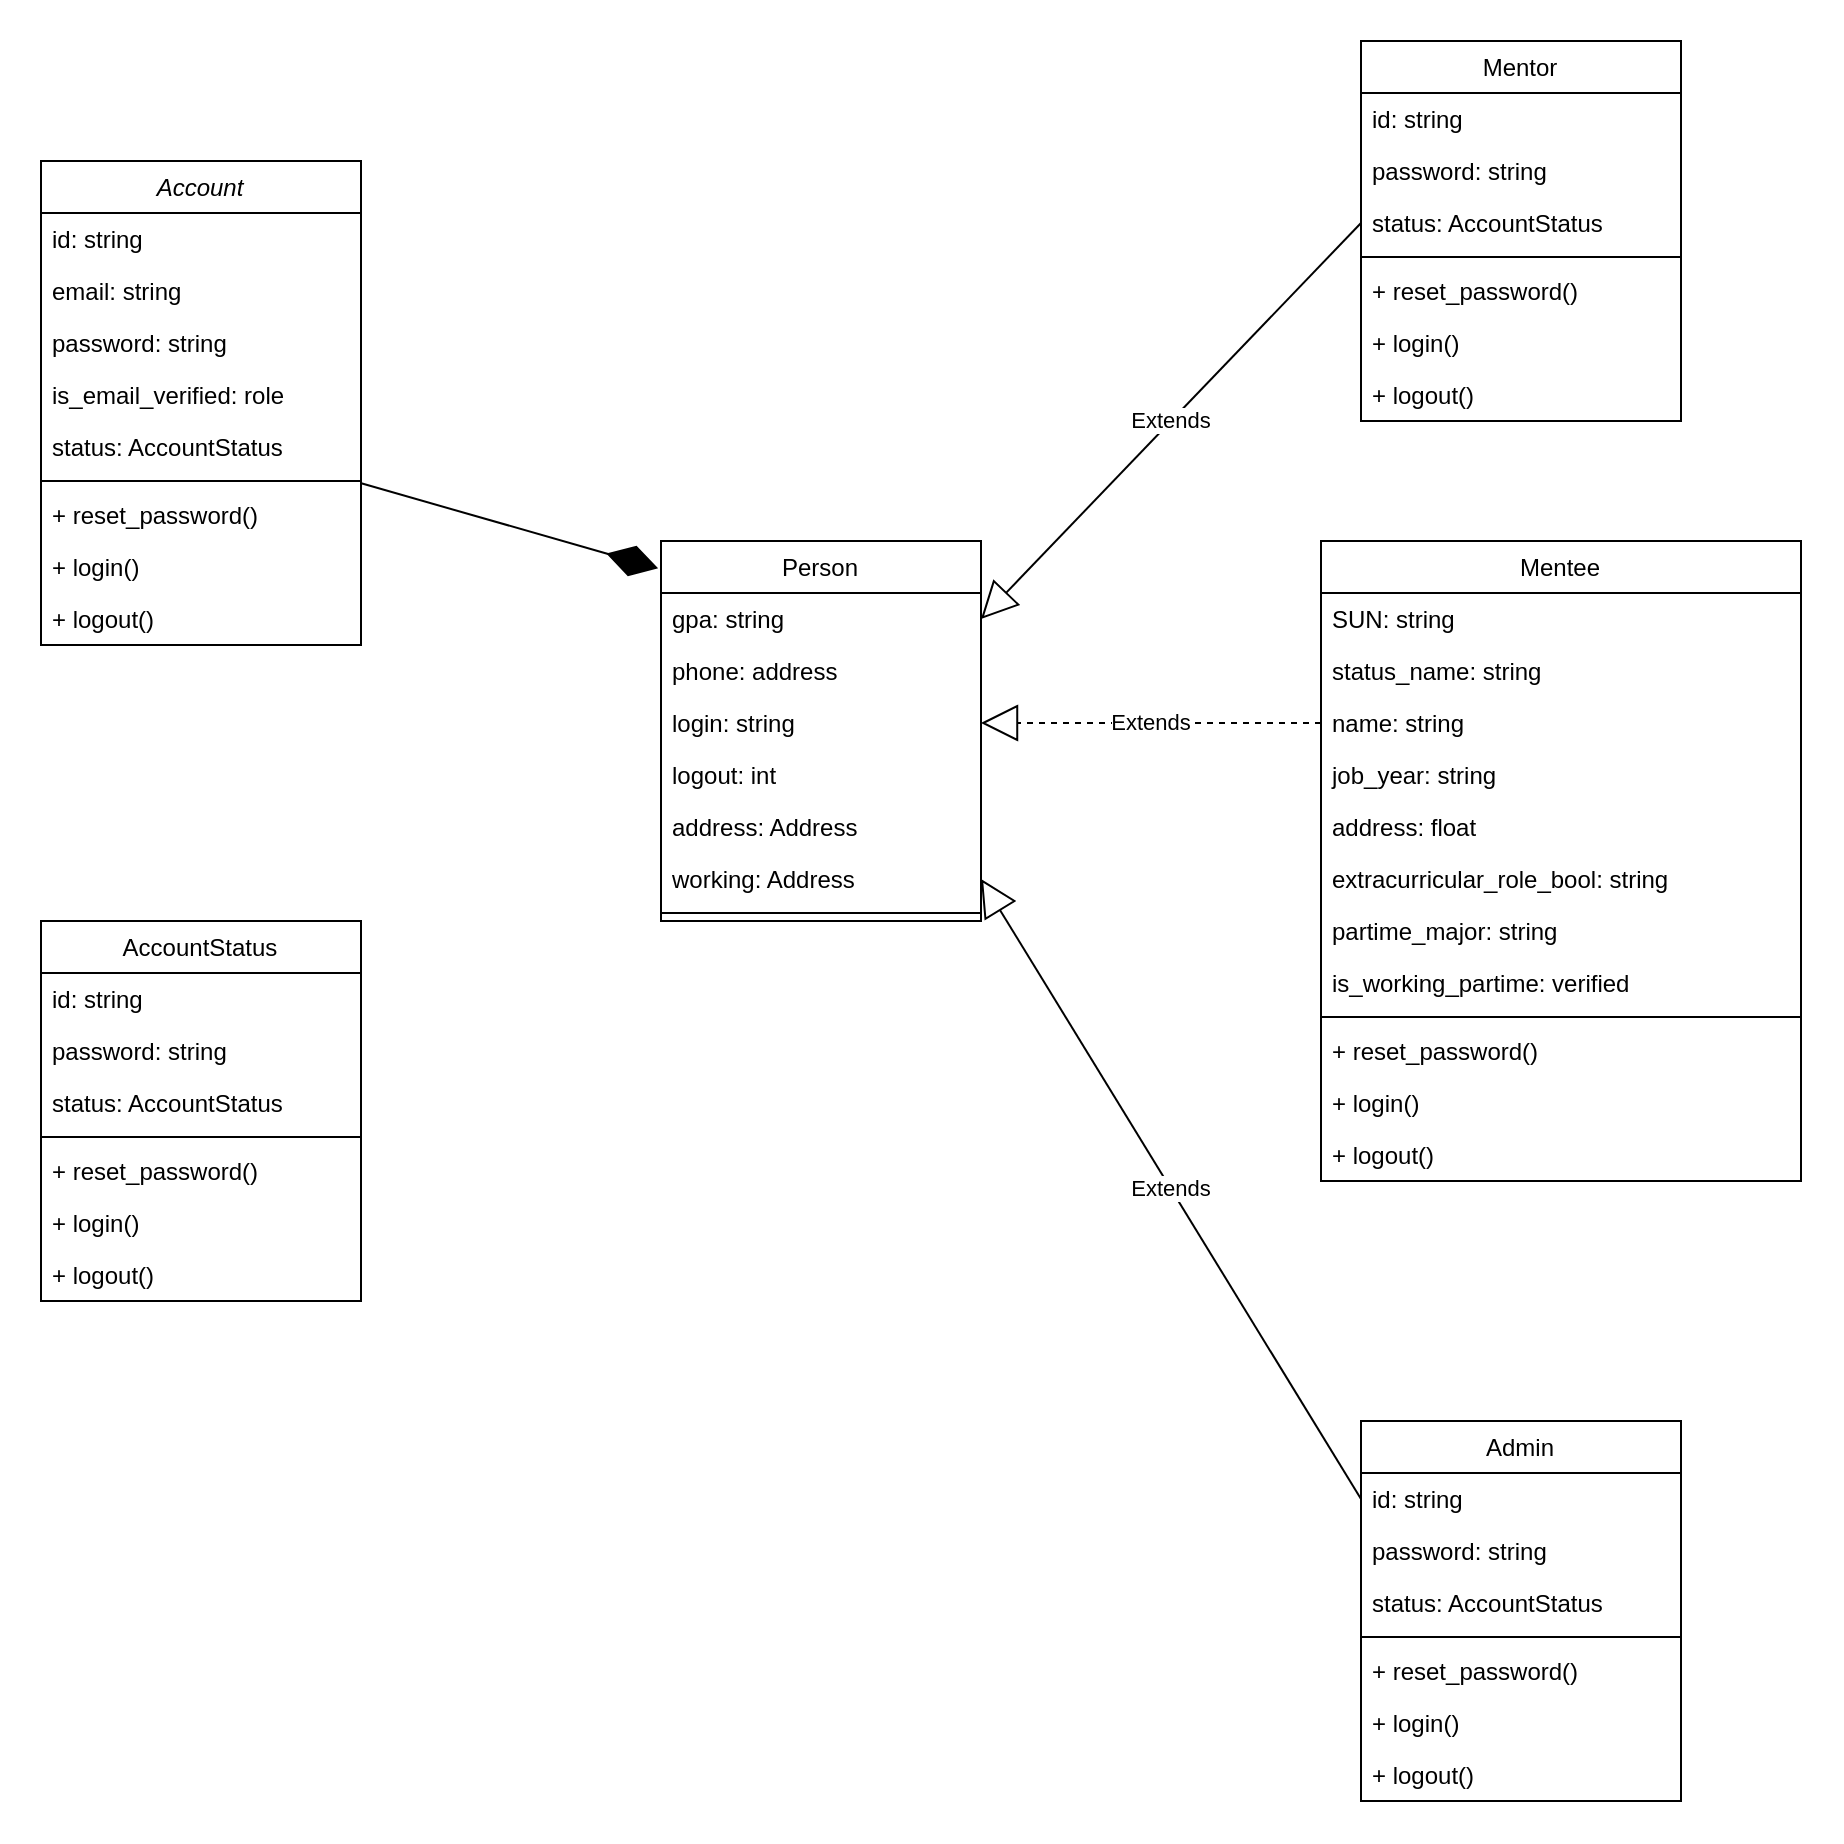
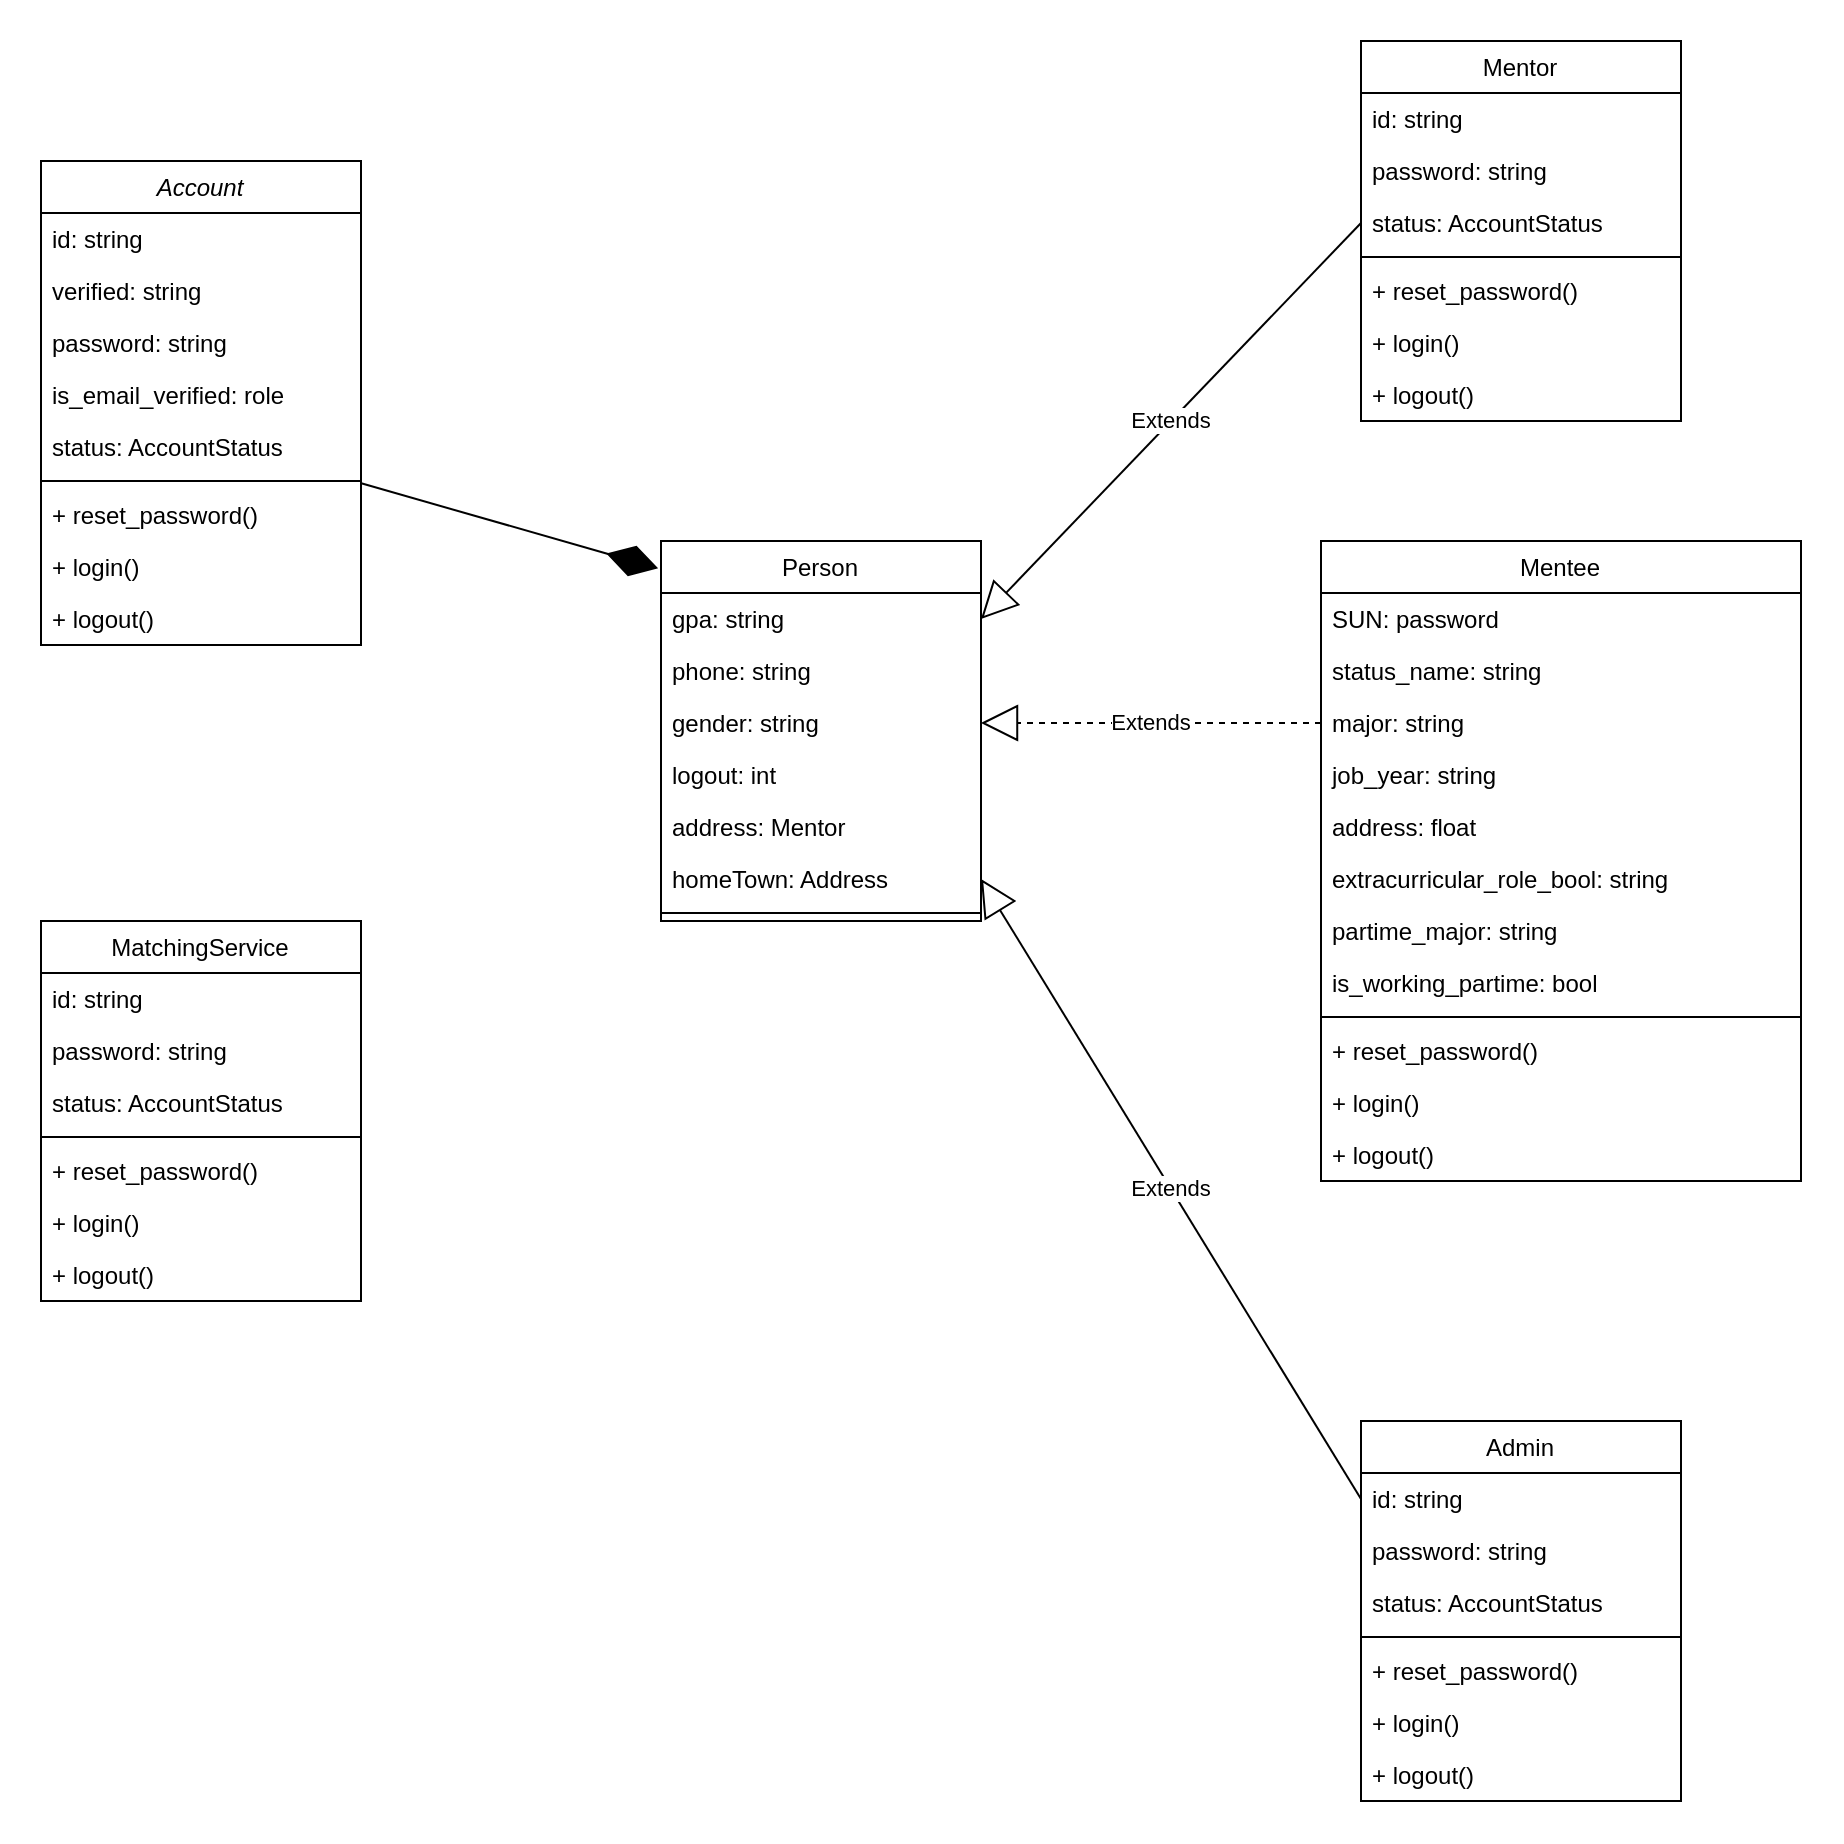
(124, 292) -> (144, 292)
(1397, 620) -> (1413, 620)
(760, 672) -> (750, 672)
(744, 724) -> (757, 724)
(1403, 724) -> (1410, 724)
(773, 828) -> (767, 828)
(770, 880) -> (780, 880)
(200, 948) -> (200, 948)
(1498, 984) -> (1475, 984)
